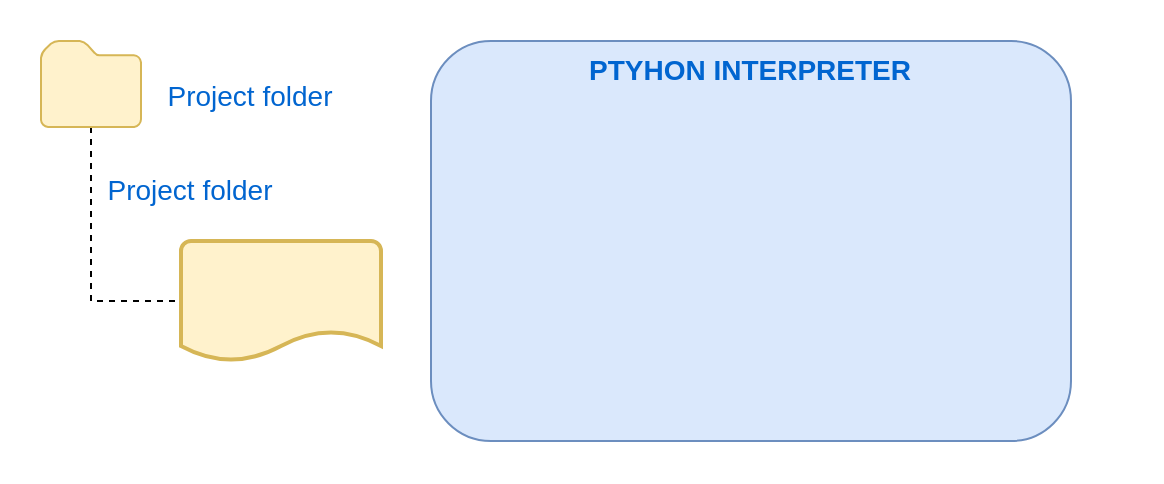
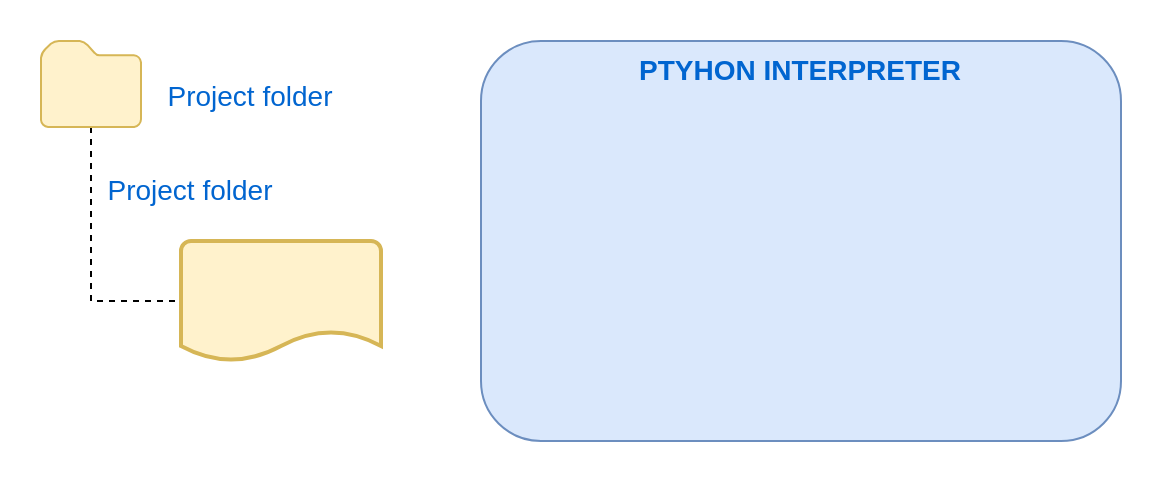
(751, 241) -> (801, 241)
